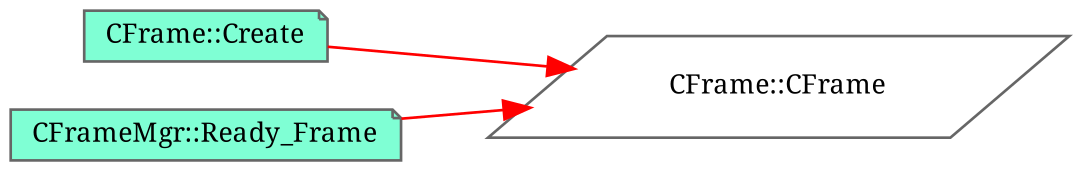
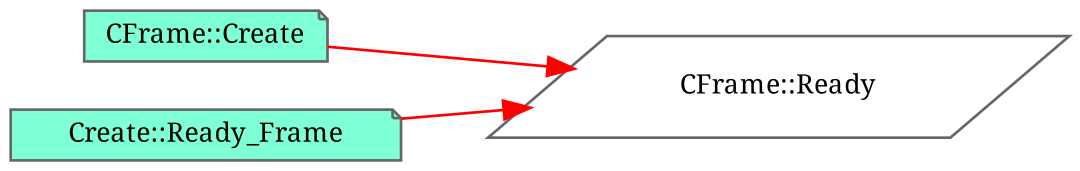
(779, 87) -> (779, 87)
(206, 135) -> (206, 135)
